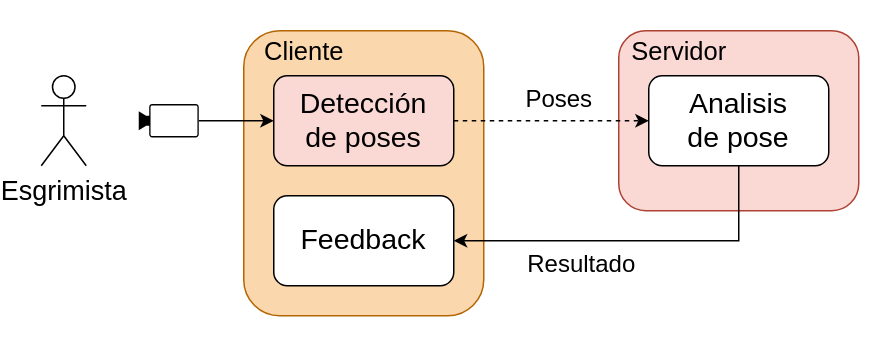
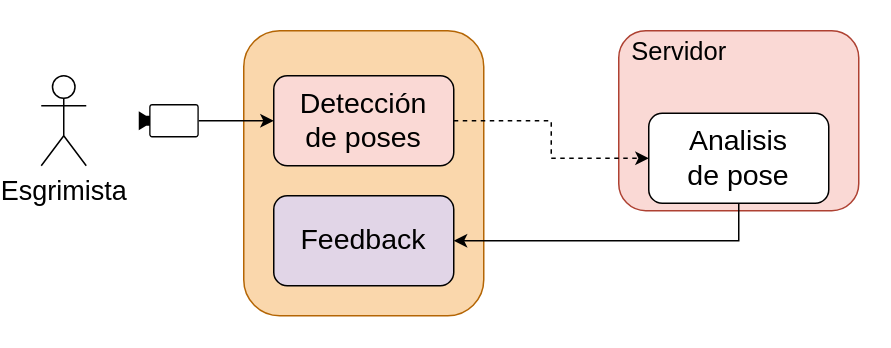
(304, 53) -> none
(559, 98) -> none
(739, 121) -> (739, 158)
(364, 241) -> (364, 241)
(581, 263) -> none
